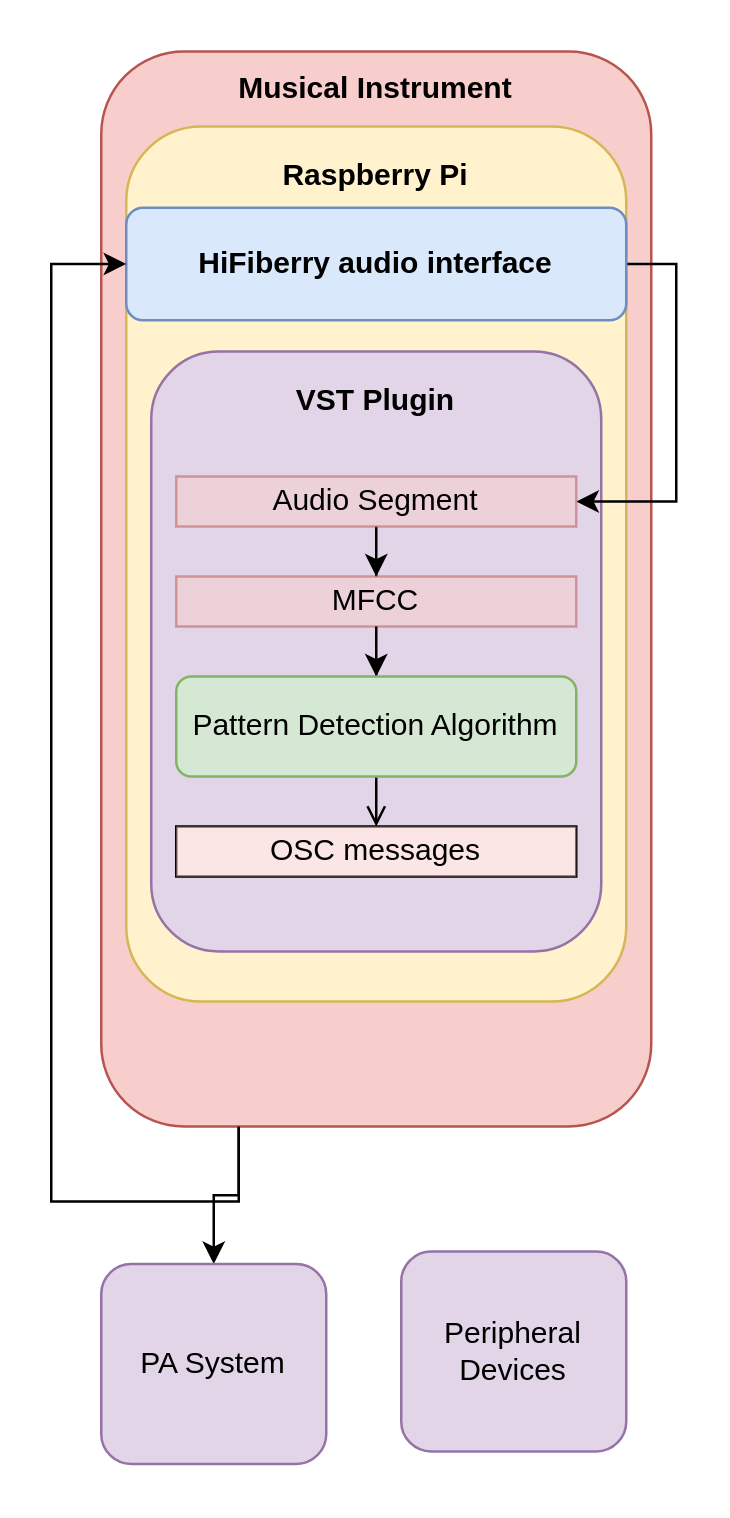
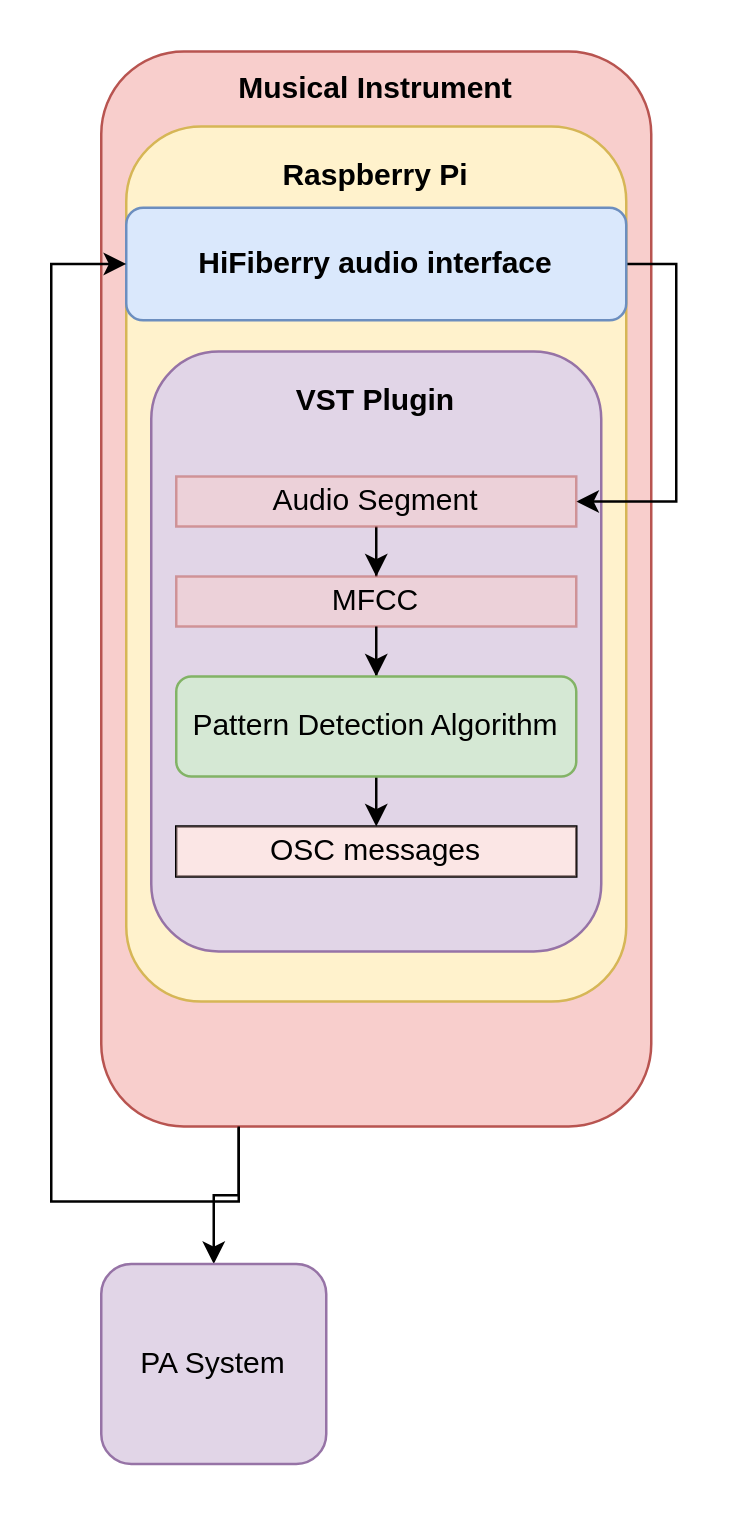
(376, 812) -> (376, 808)
(514, 1351) -> none
